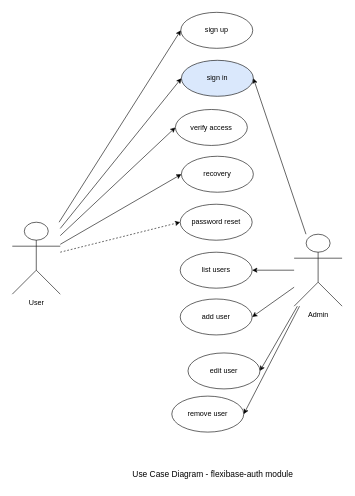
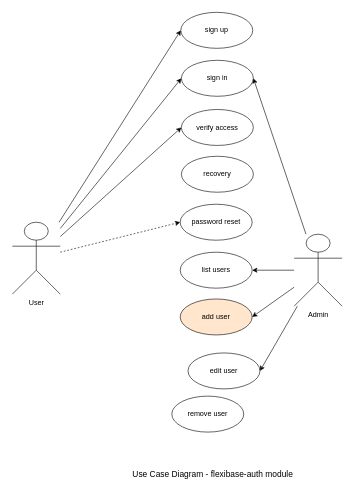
(218, 78) -> (218, 78)
(212, 128) -> (218, 128)
(119, 210) -> none
(216, 317) -> (216, 317)
(274, 356) -> none
